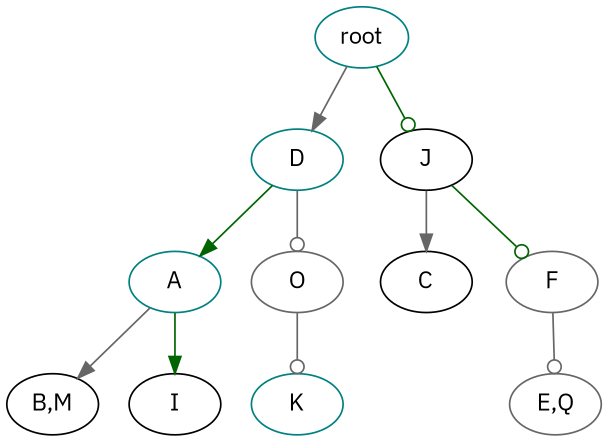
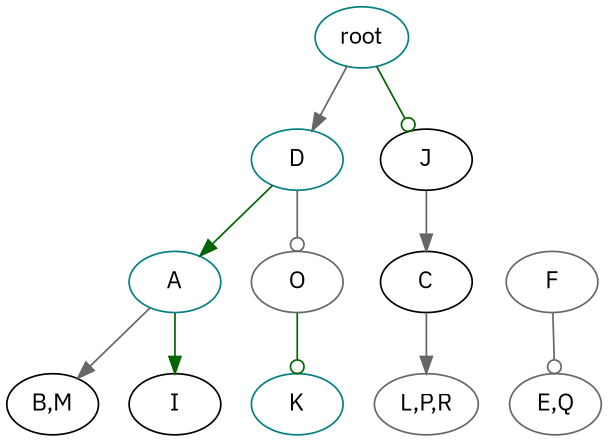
(484, 216) -> none
(297, 336) -> (297, 336)
none -> (426, 404)
